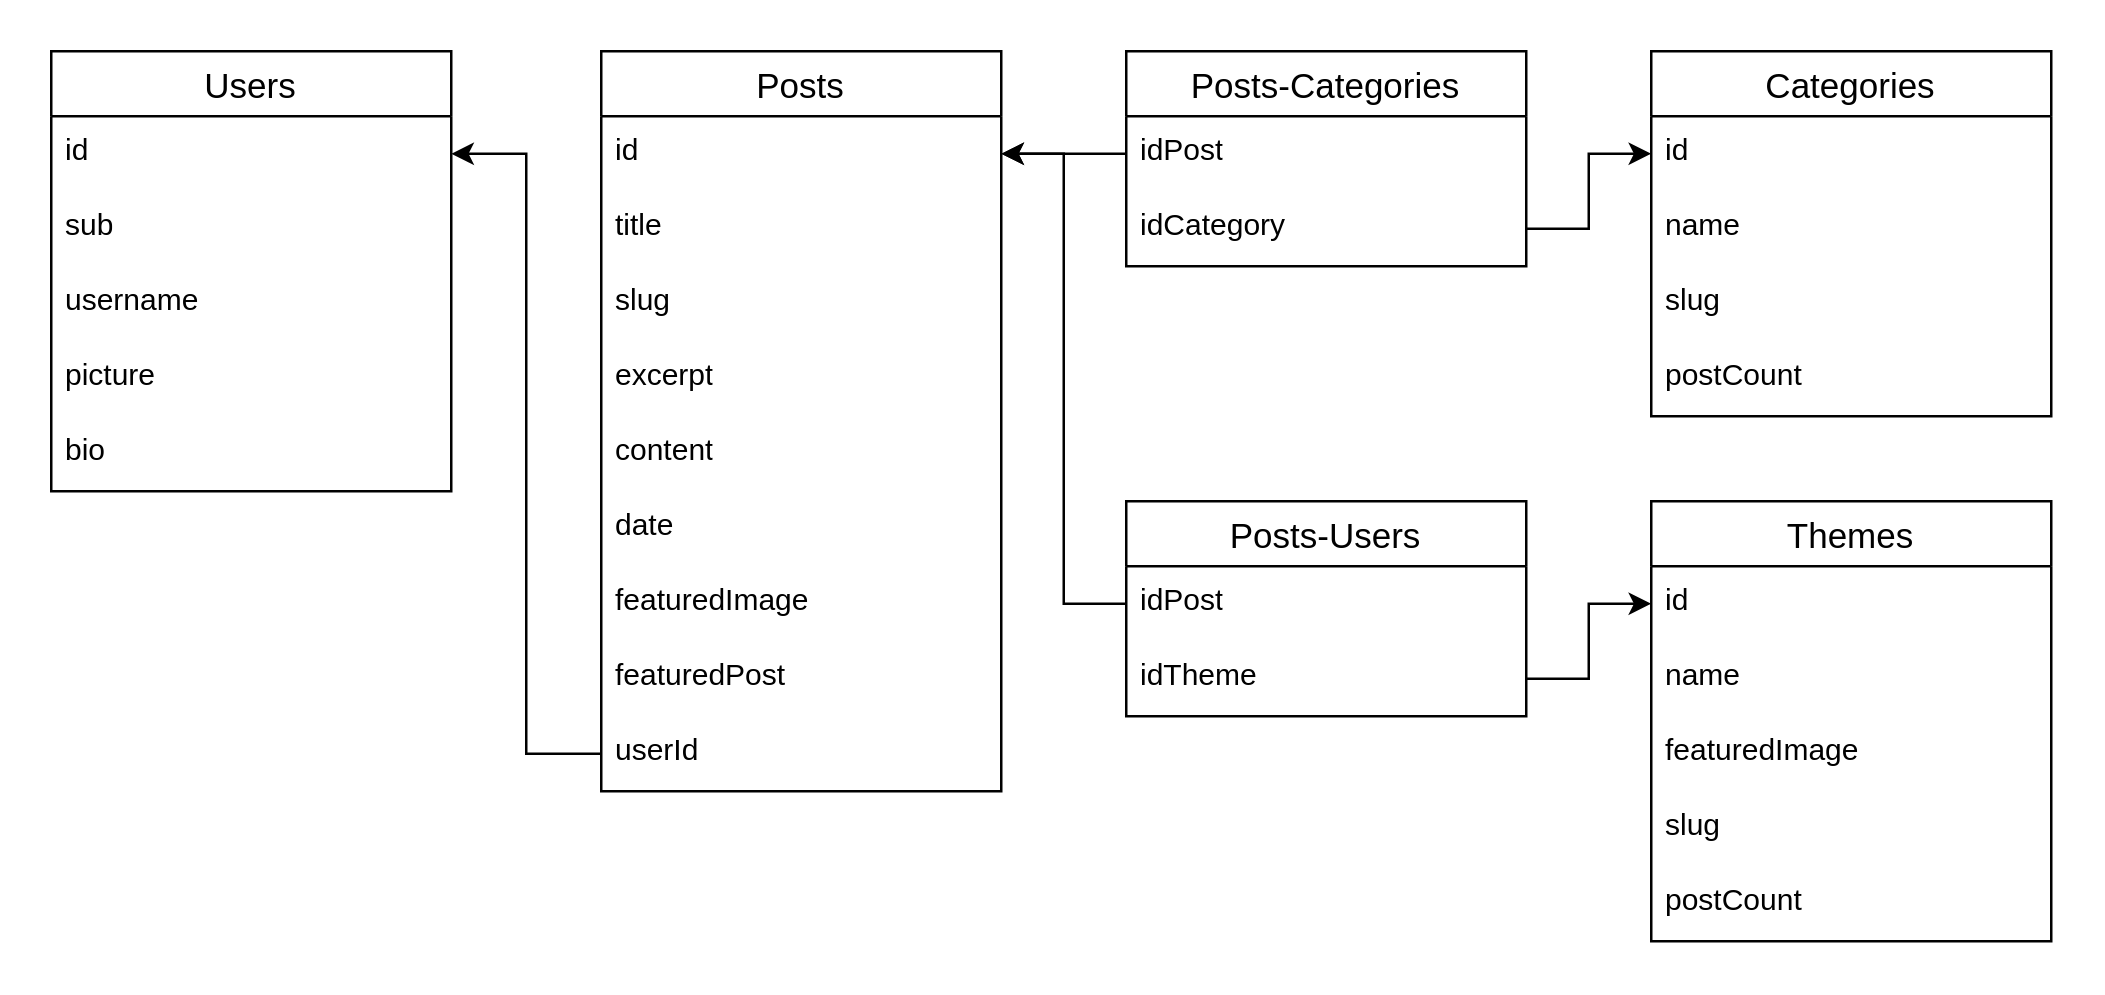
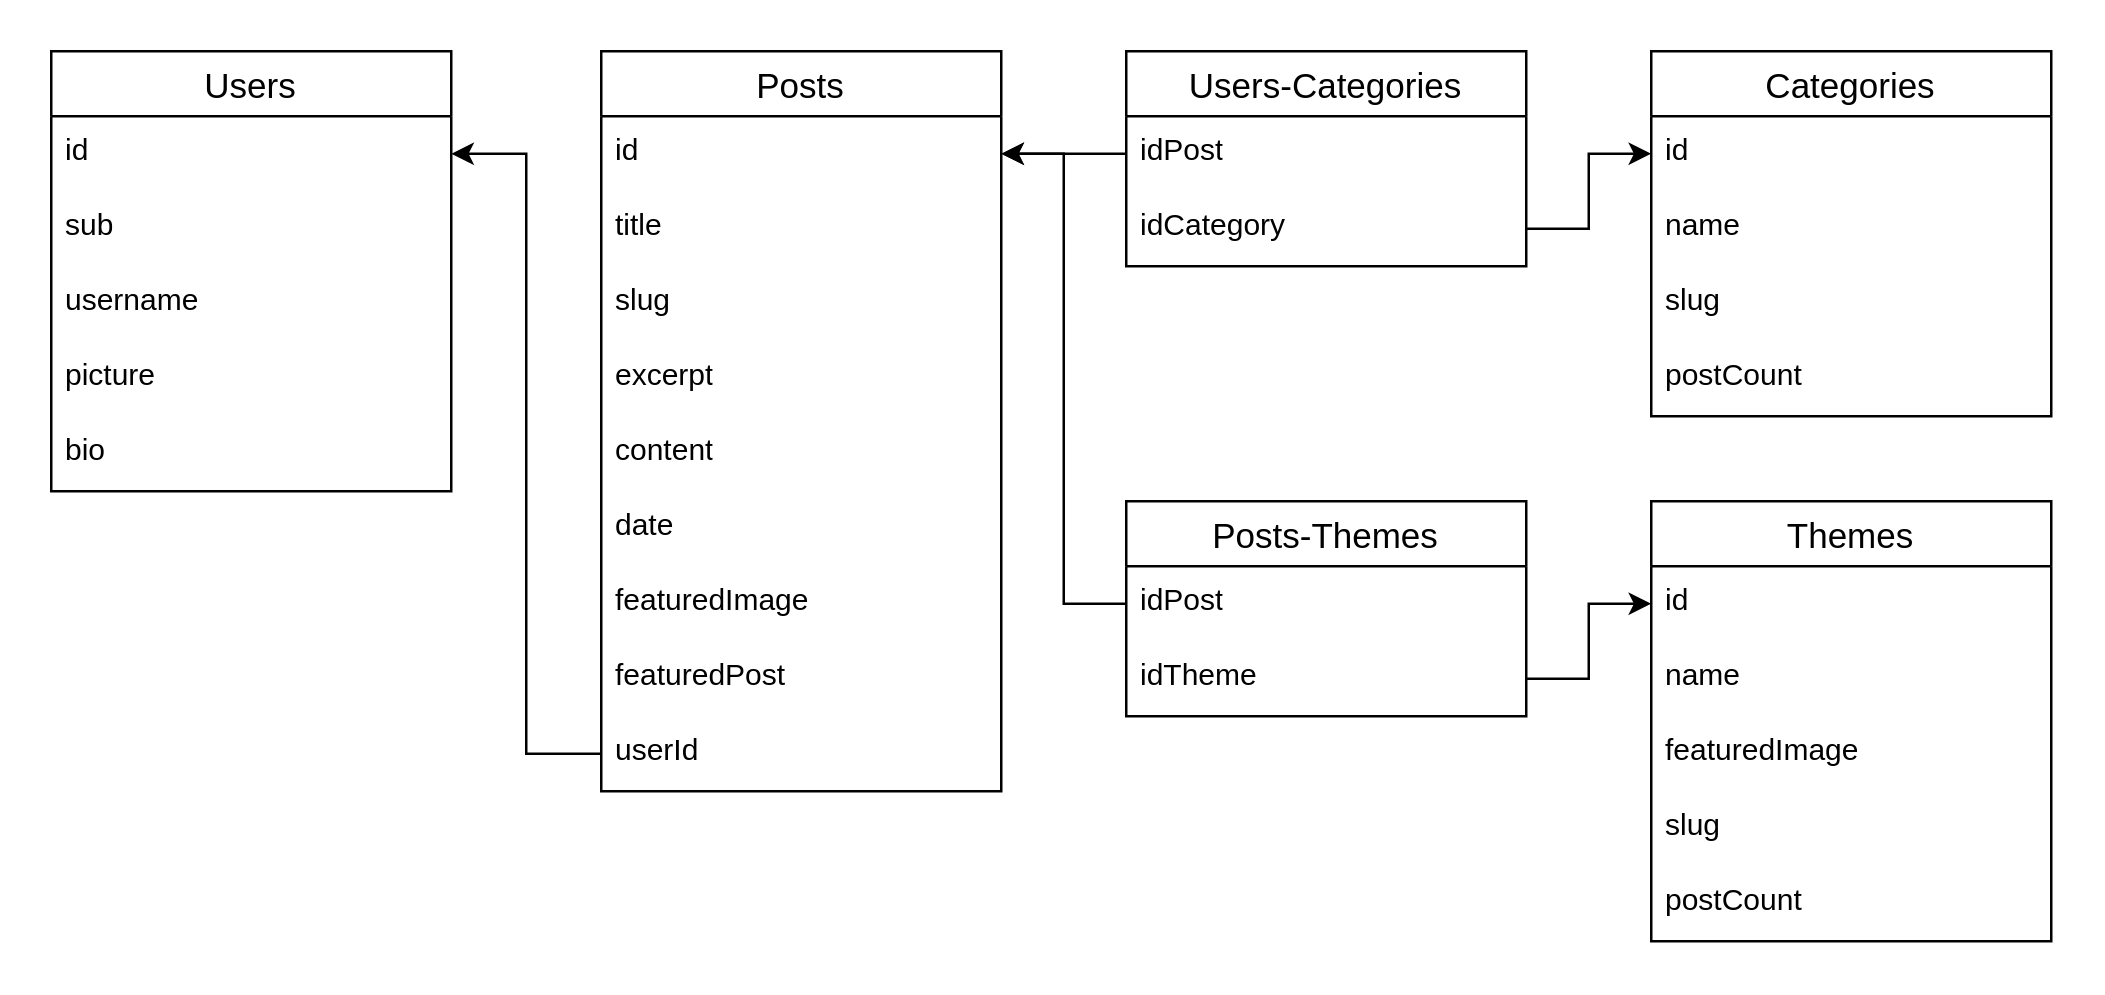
(1325, 86) -> (1325, 86)
(1325, 536) -> (1325, 536)
